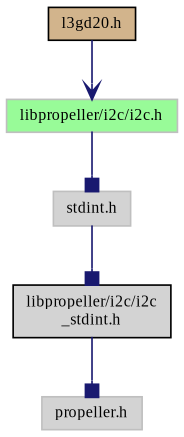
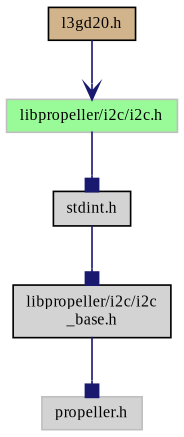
(92, 209) -> (92, 209)
(92, 311) -> (92, 311)
